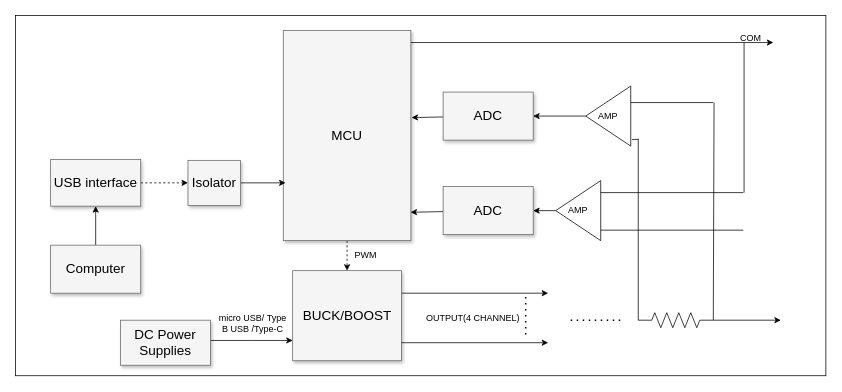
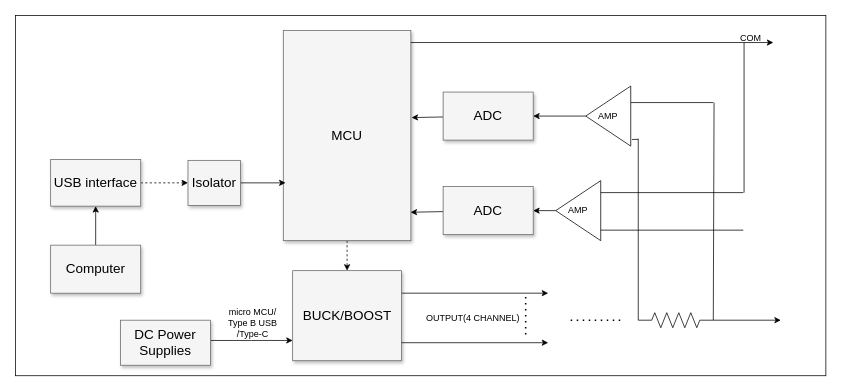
(366, 255) -> none
(253, 323) -> (253, 323)
